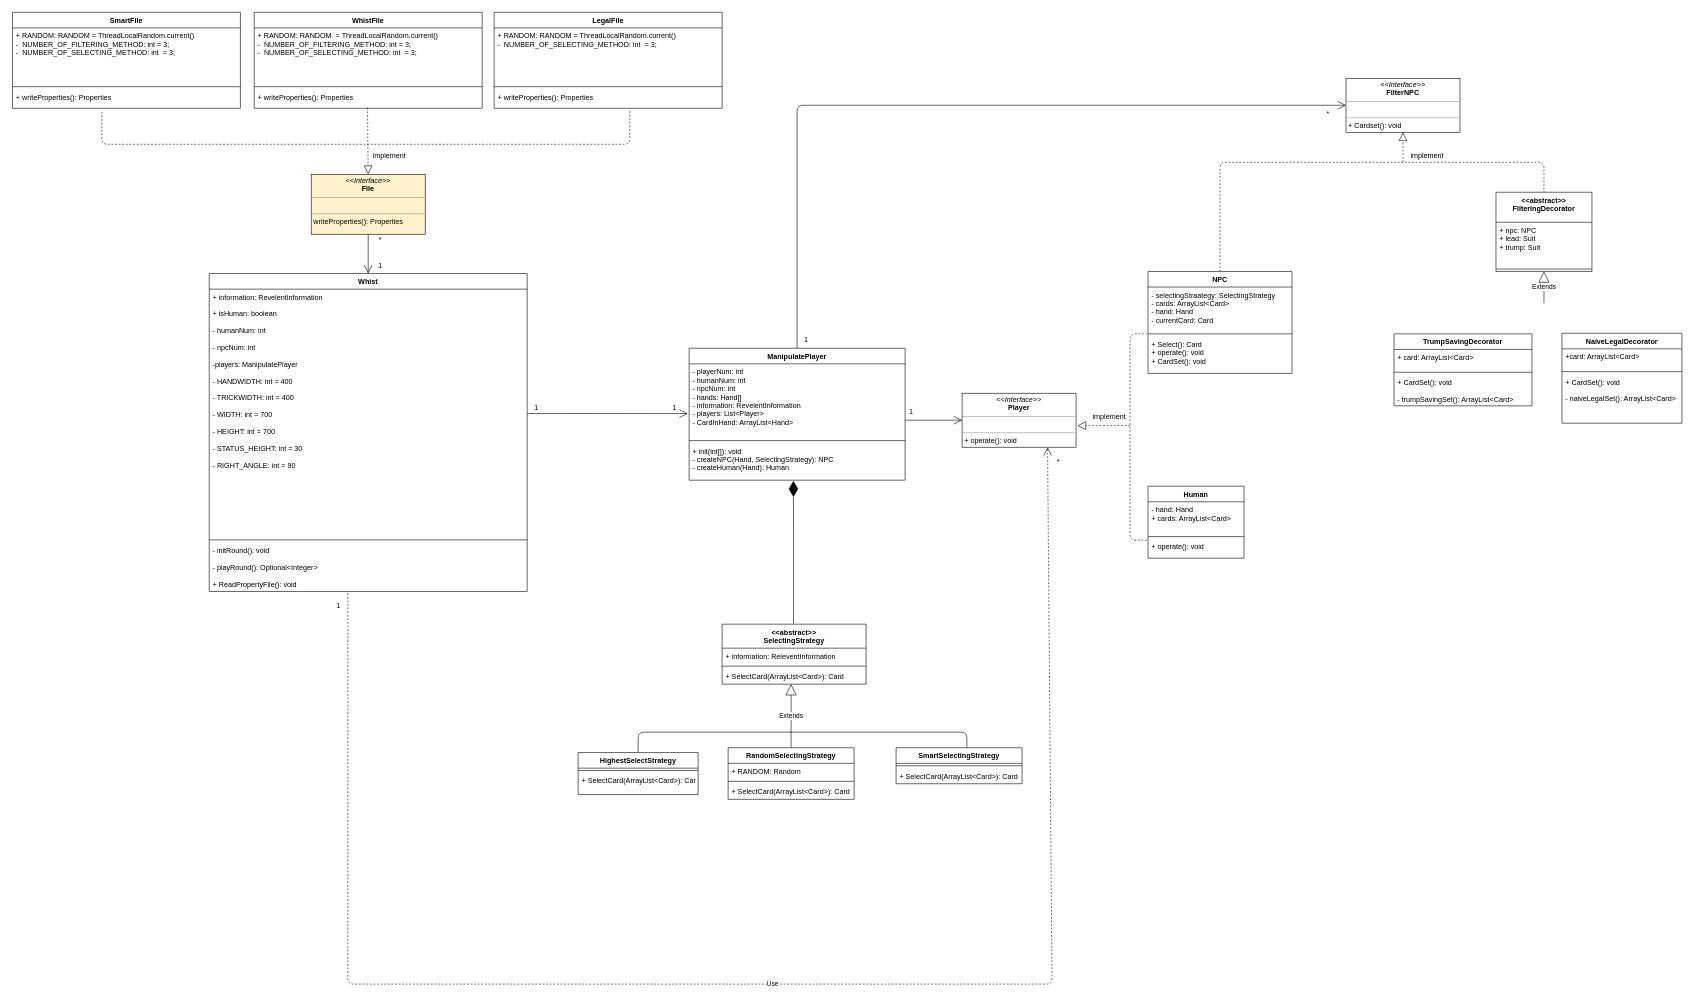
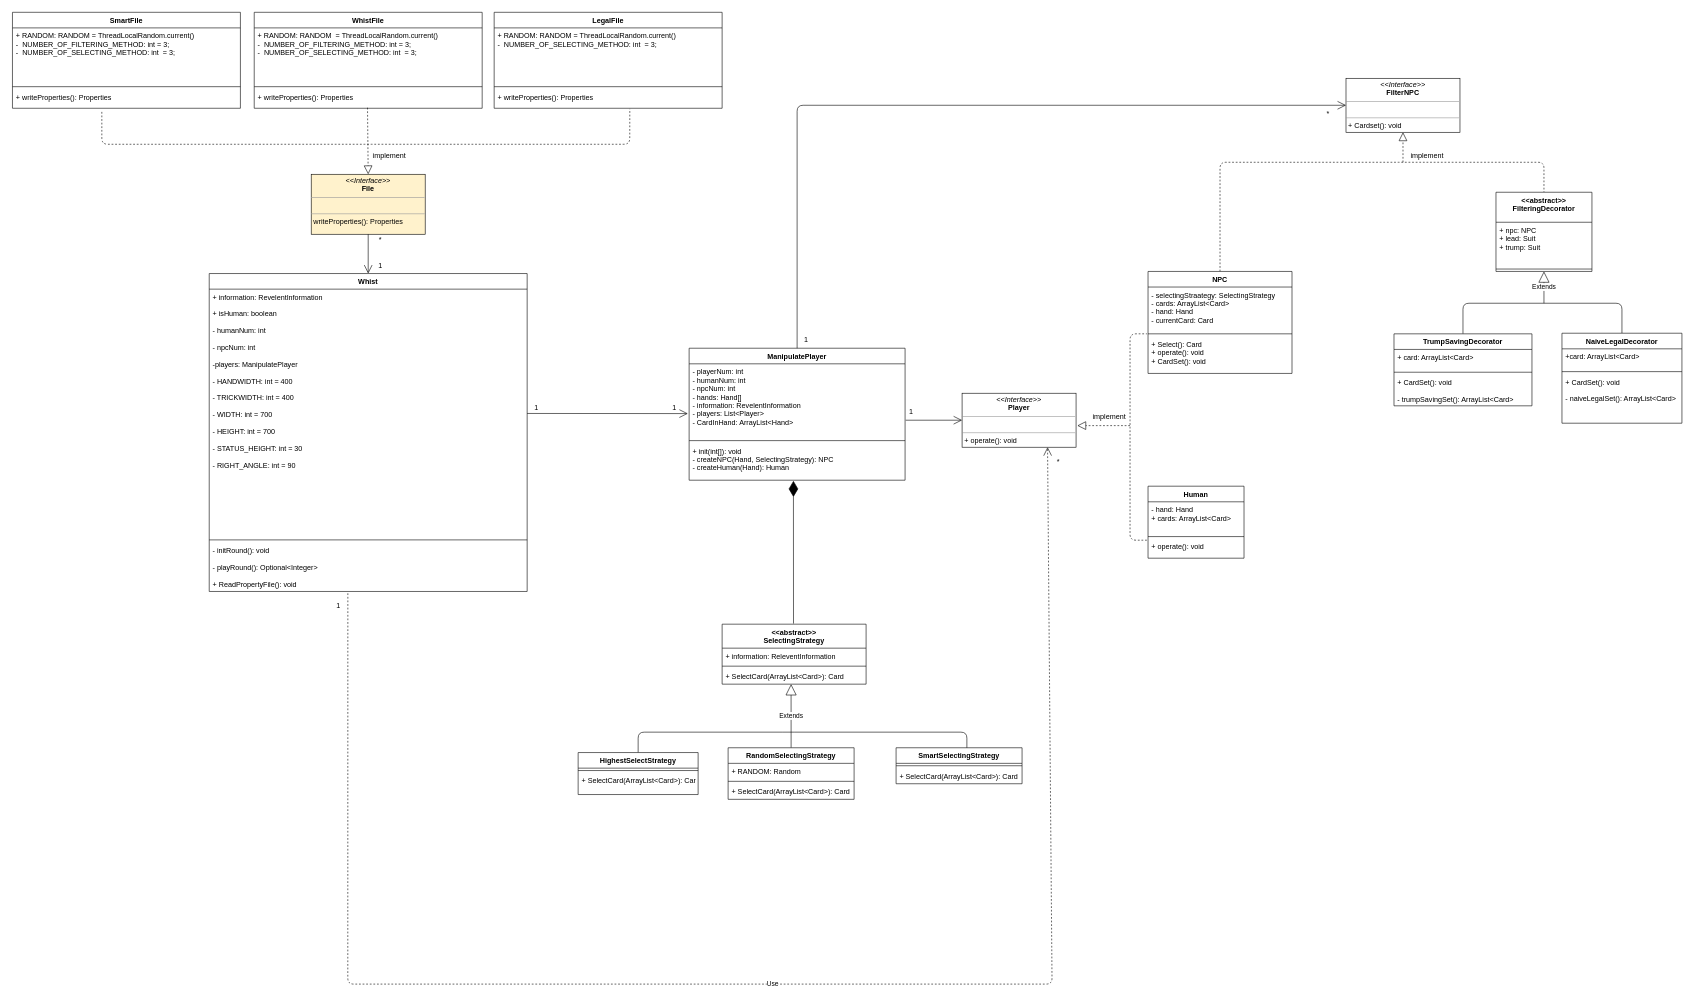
none -> (1542, 303)
